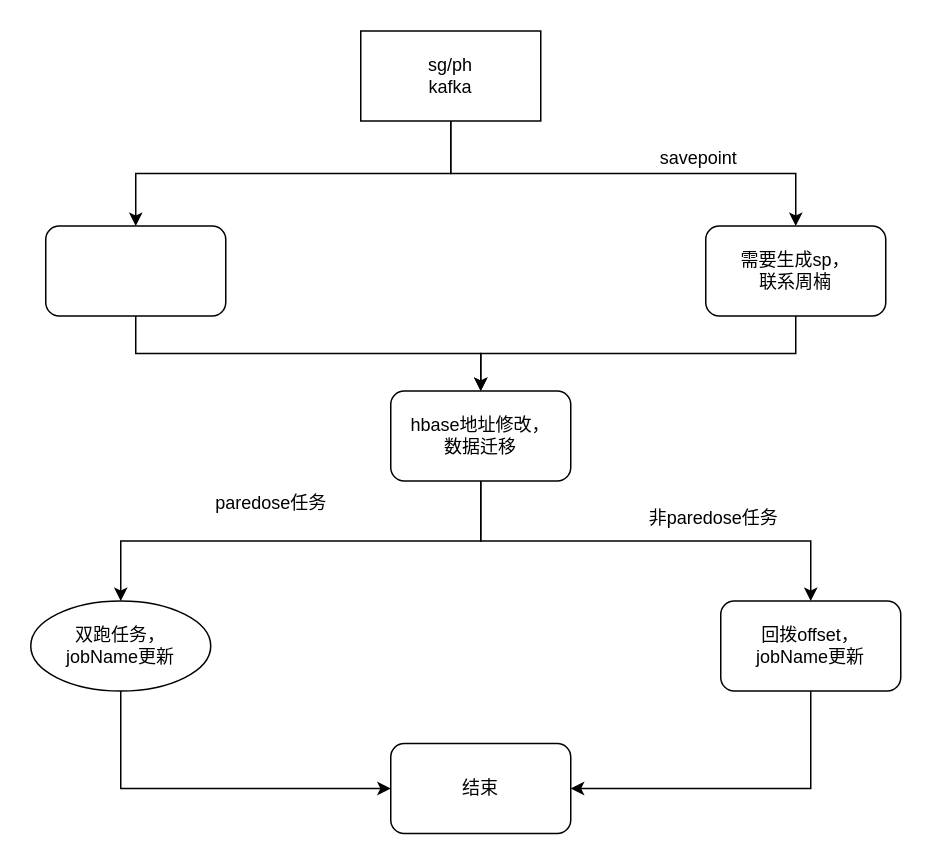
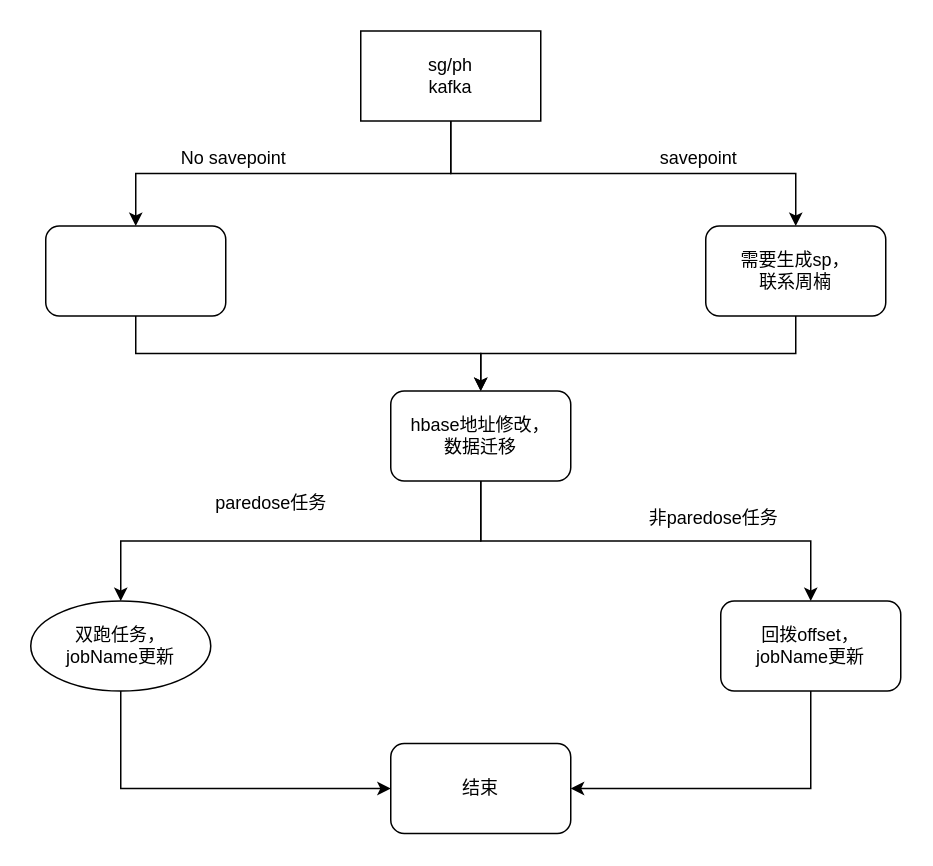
none -> (233, 158)
